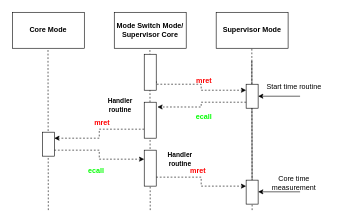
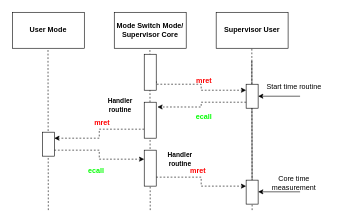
(48, 30) -> (48, 30)
(252, 30) -> (252, 30)
